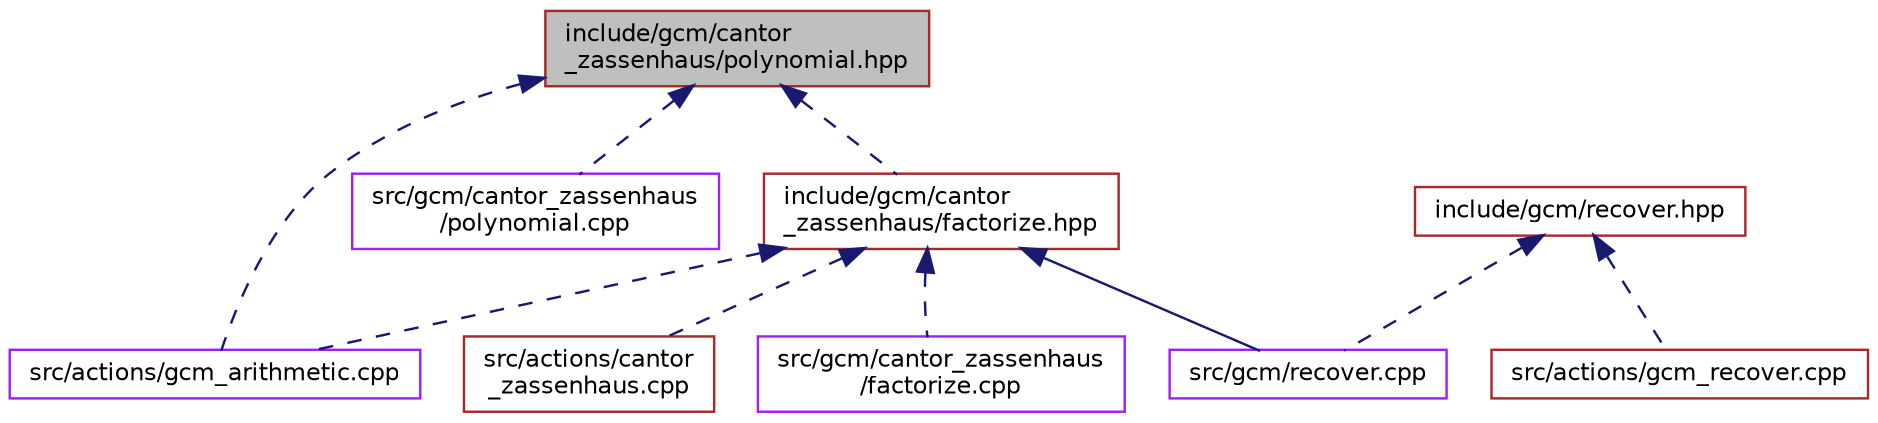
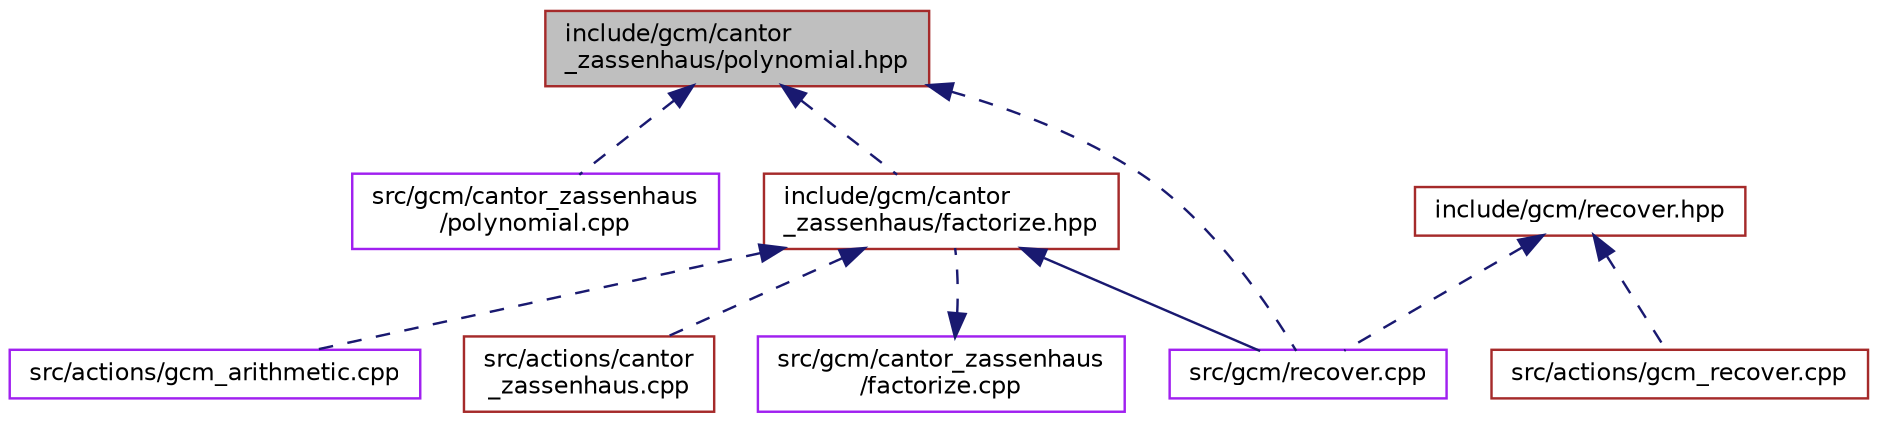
(330, 173) -> (1153, 183)
(925, 305) -> (958, 281)
